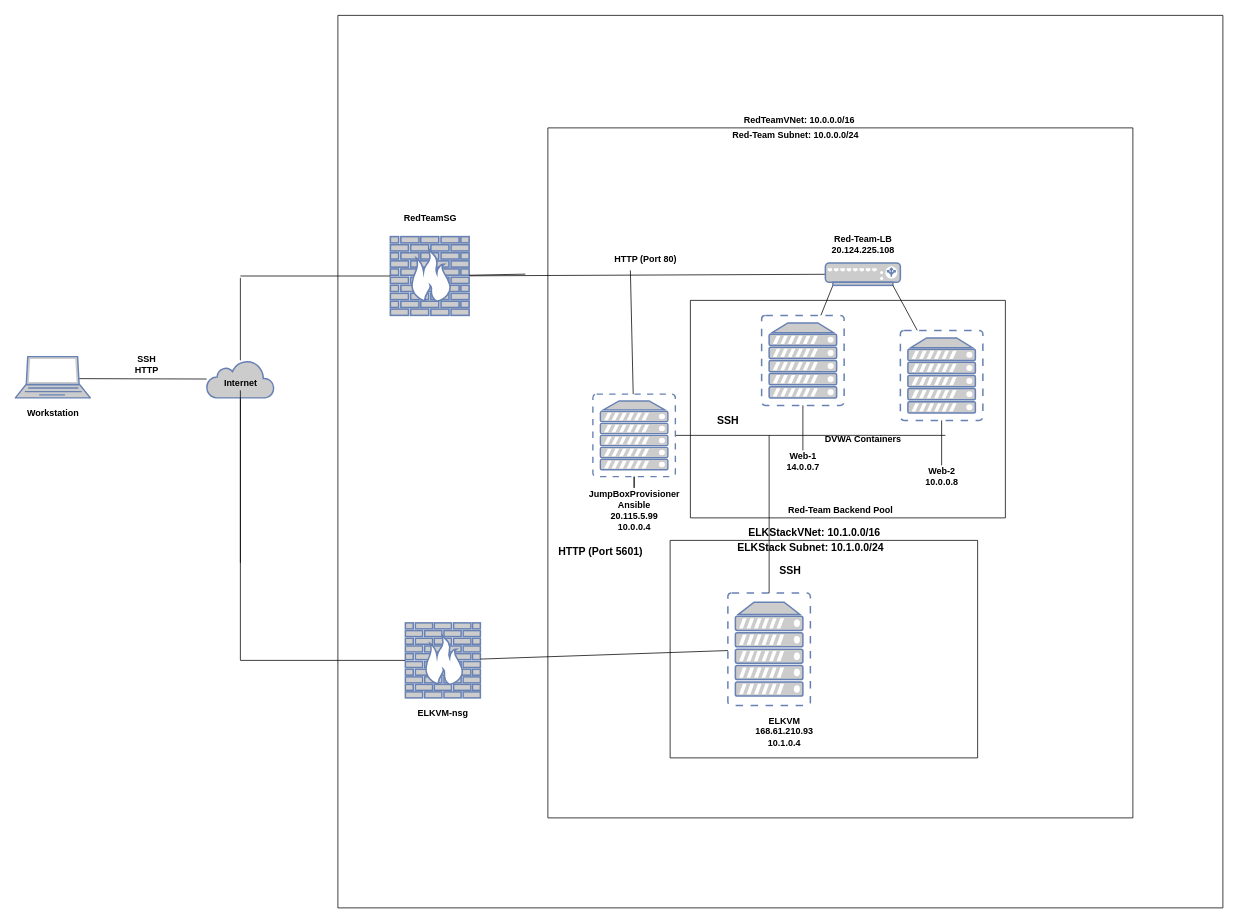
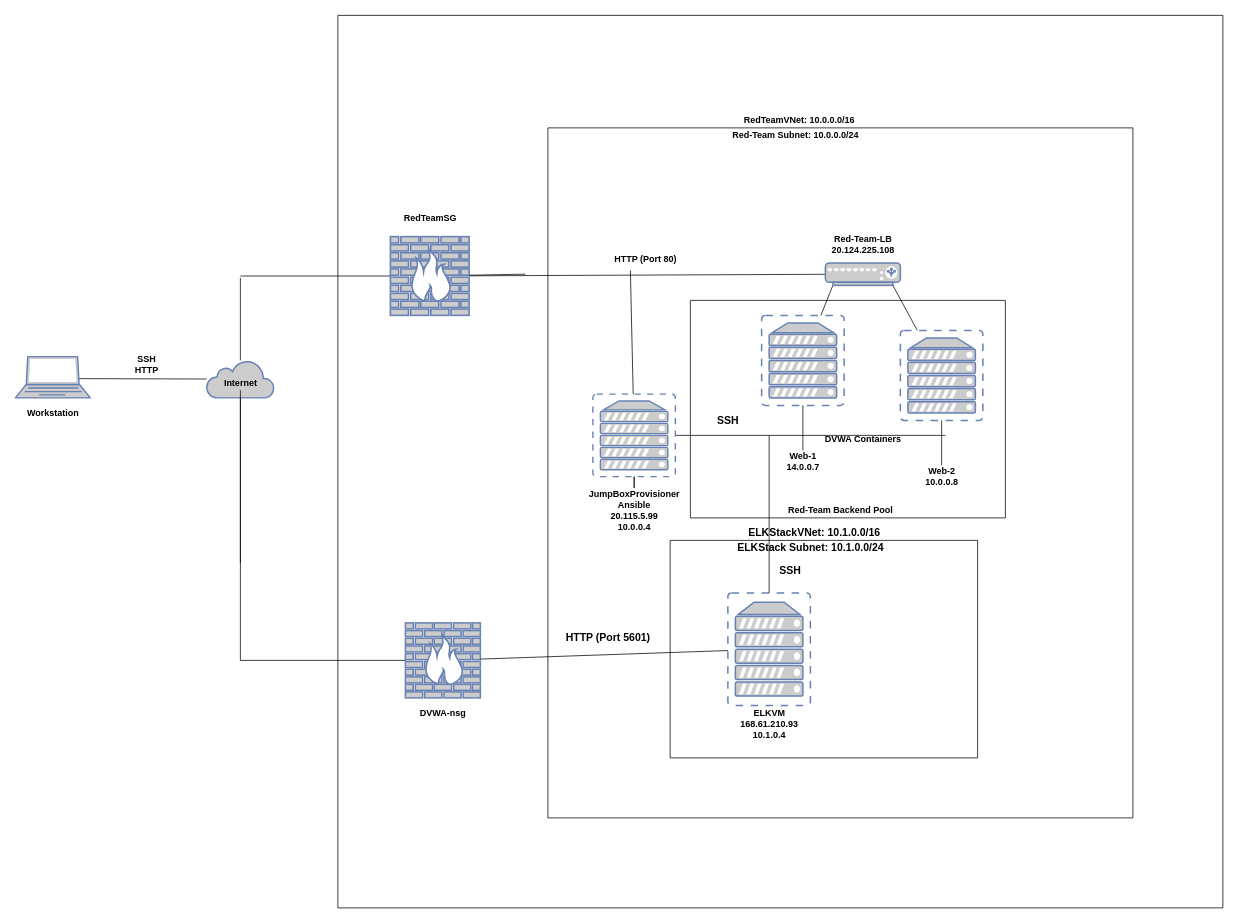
(600, 552) -> (608, 638)
(443, 713) -> (443, 713)
(784, 732) -> (769, 724)
